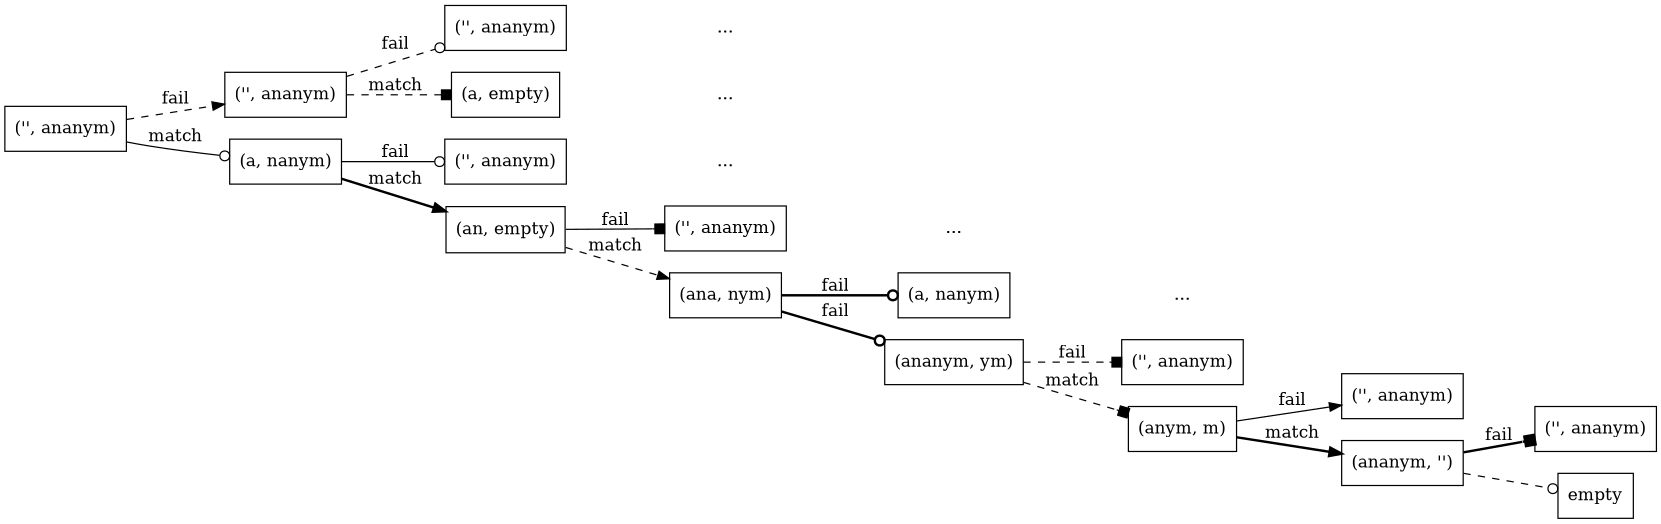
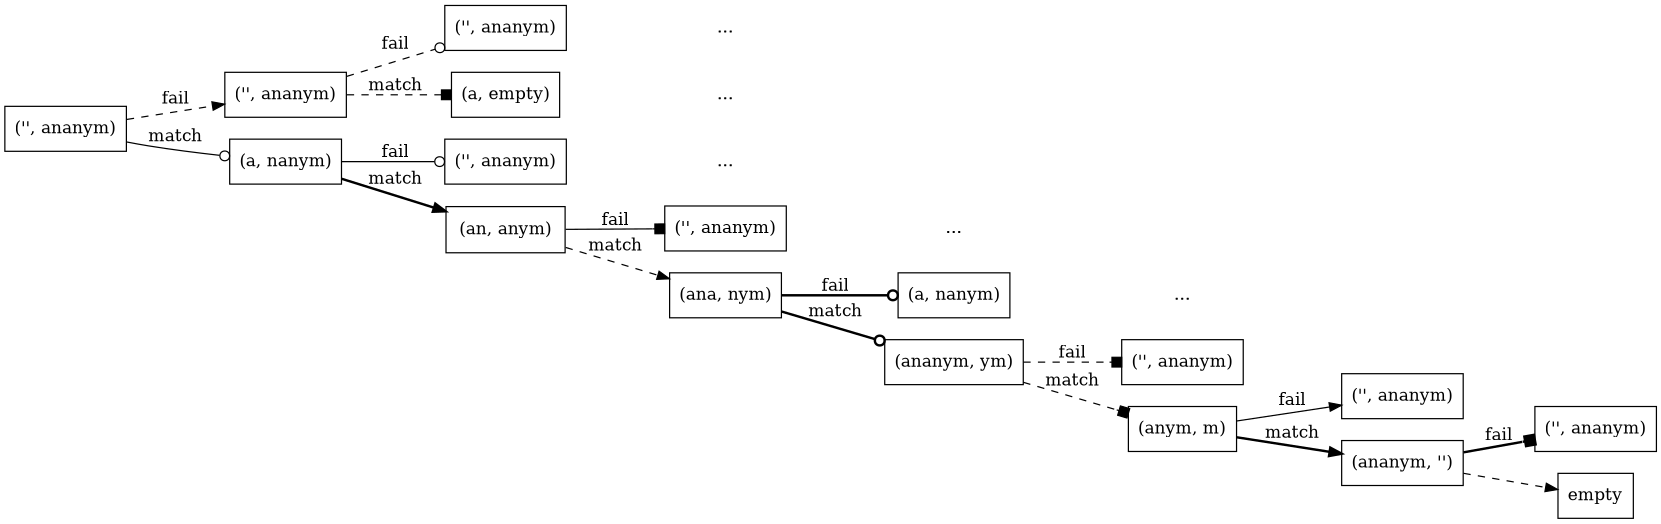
(506, 230) -> (506, 230)
(836, 312) -> (836, 312)
(1504, 480) -> (1504, 480)
